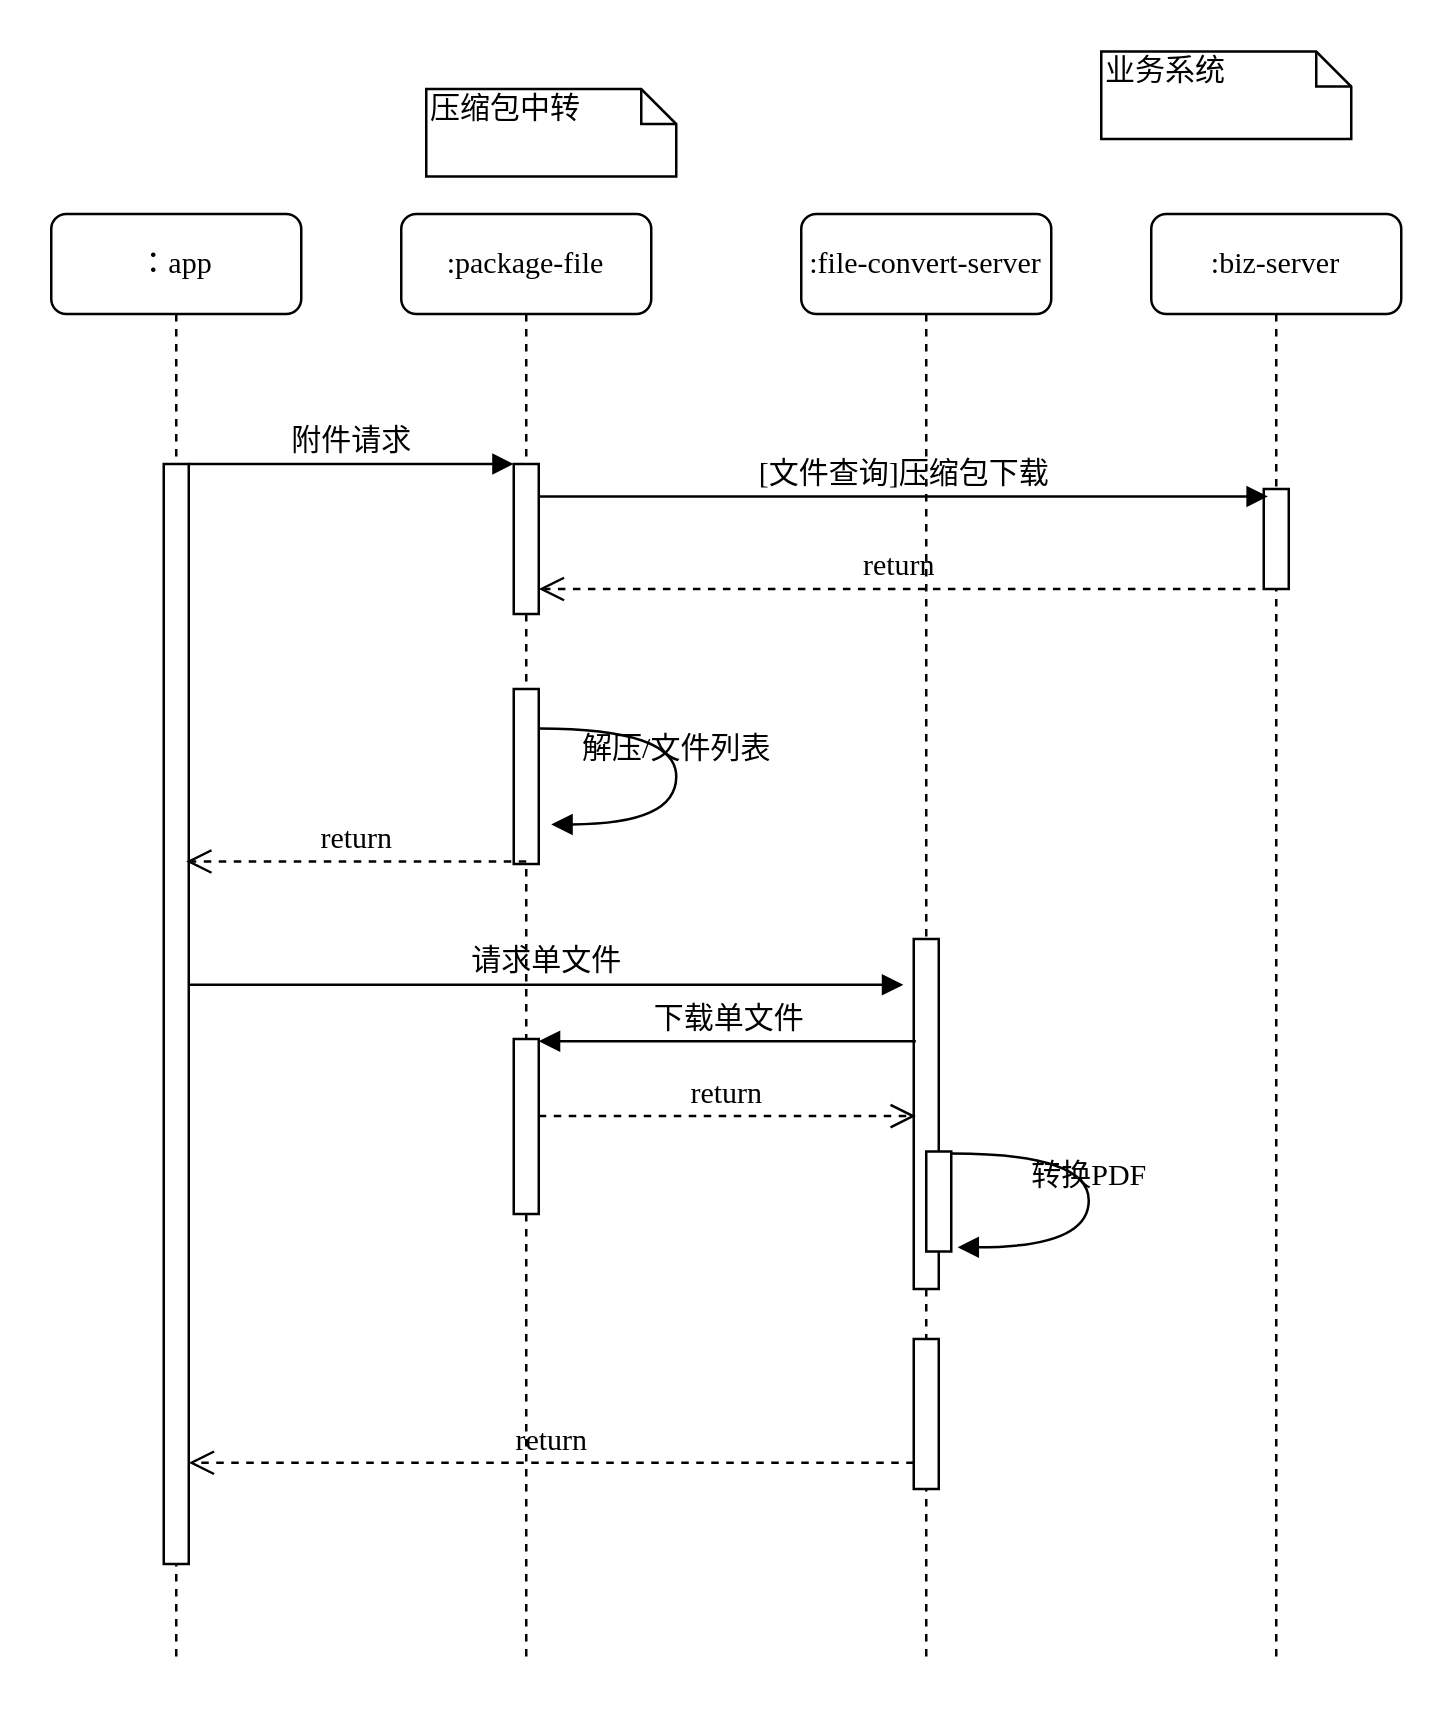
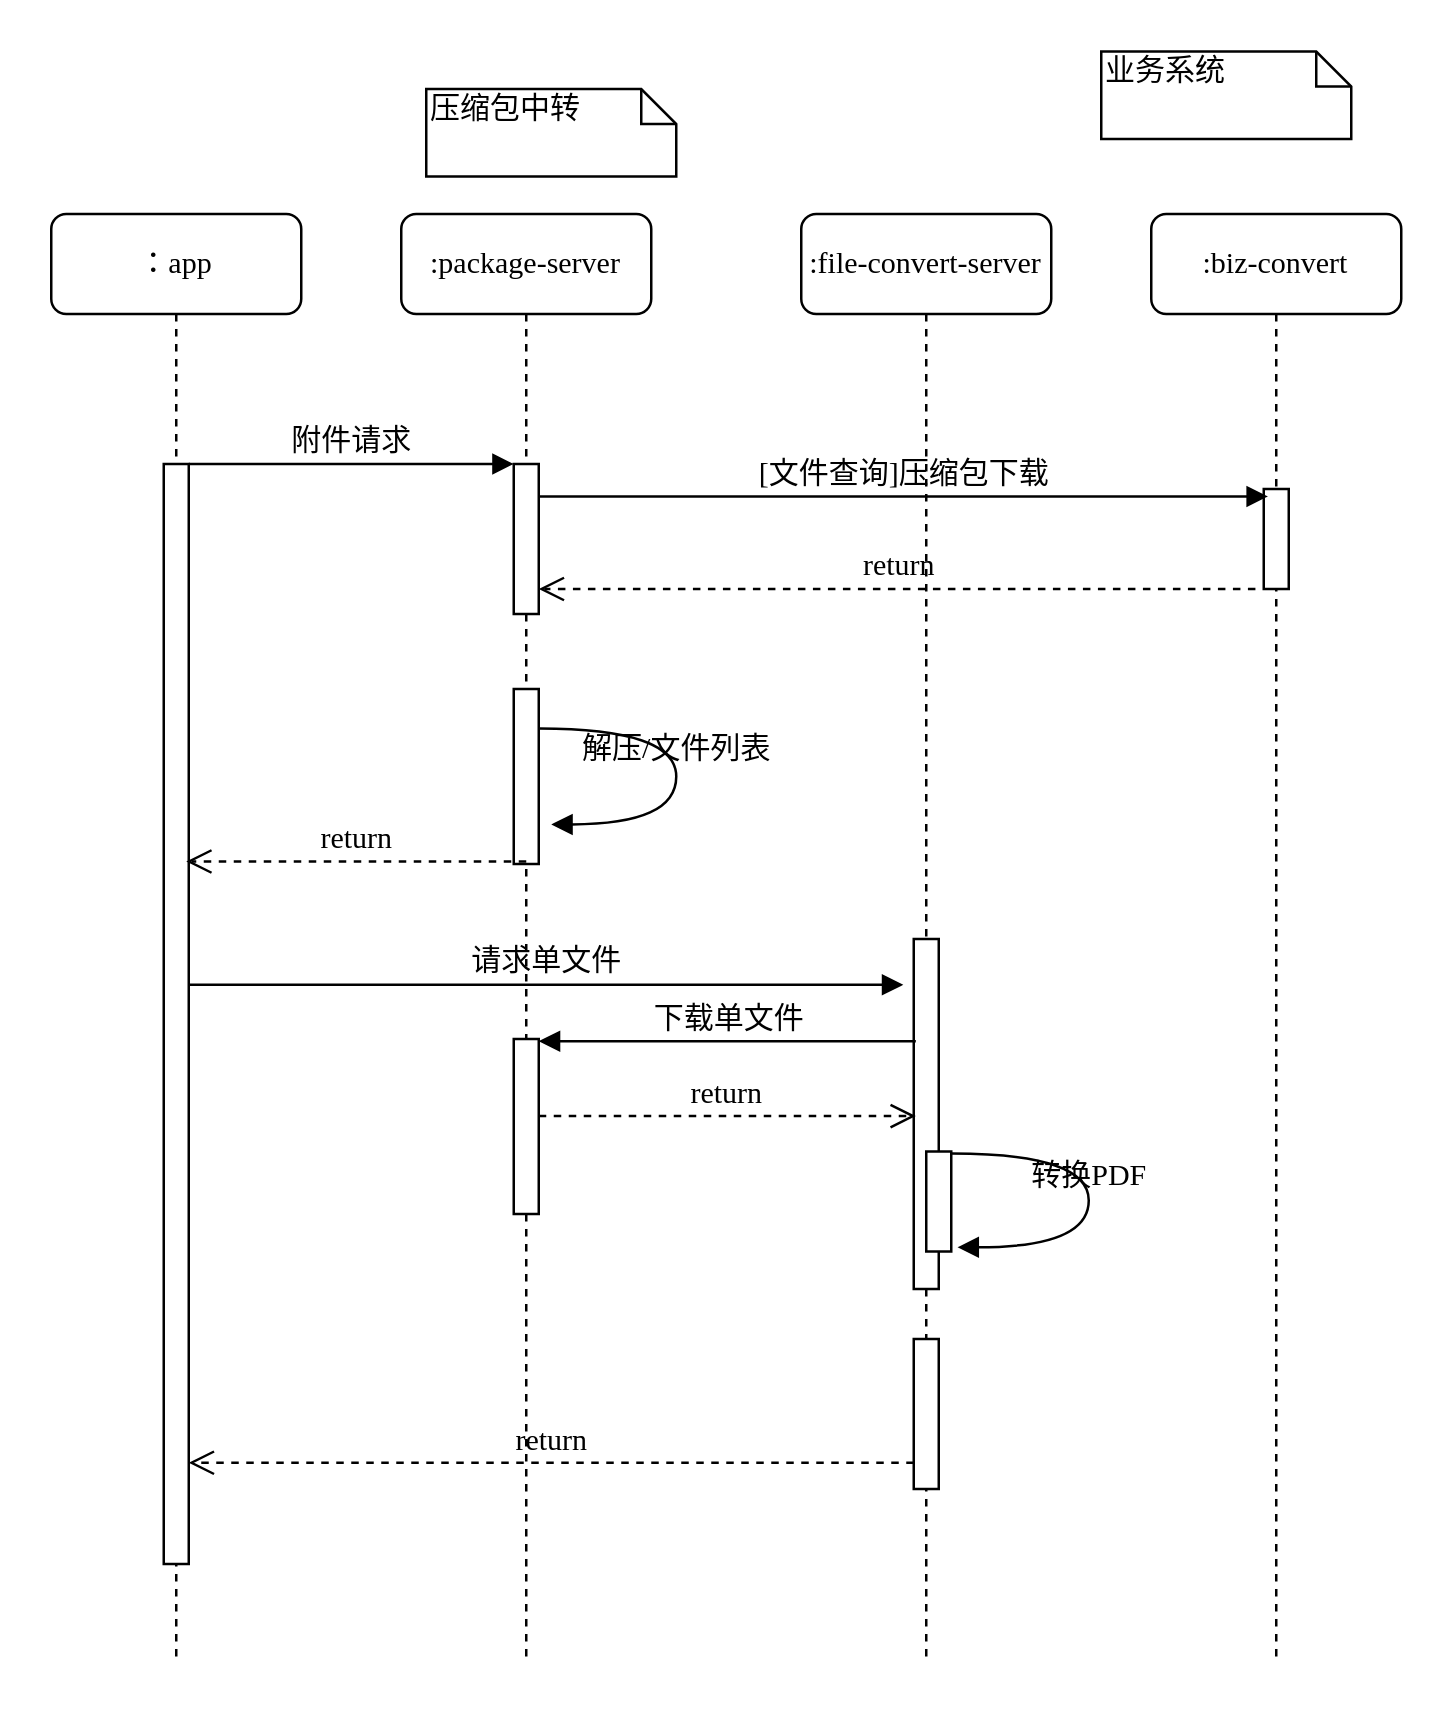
(526, 264) -> (526, 264)
(1276, 264) -> (1276, 264)
